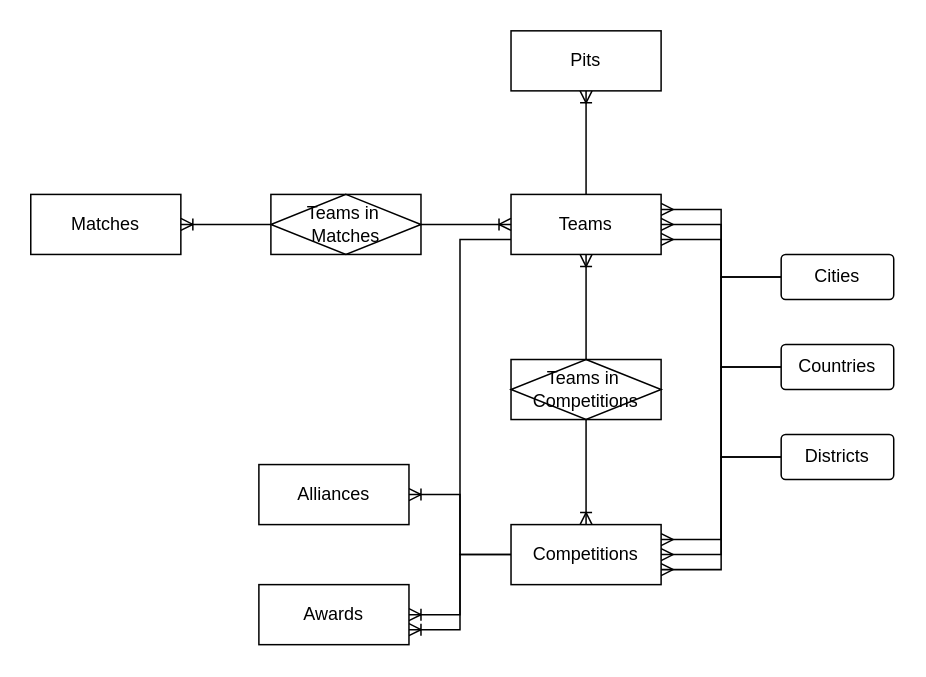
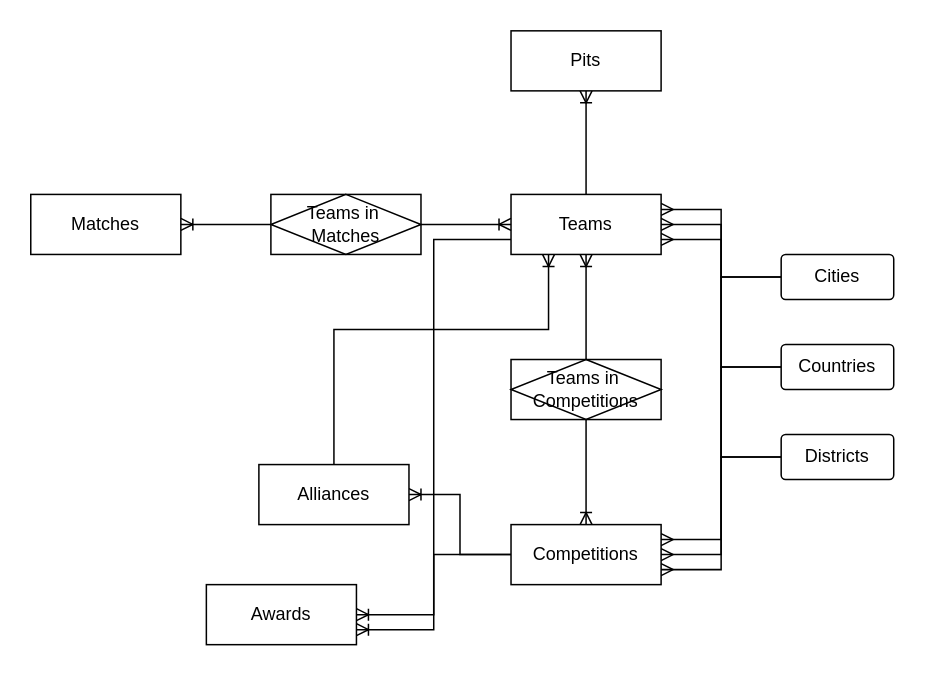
none -> (411, 329)
(334, 614) -> (281, 614)
